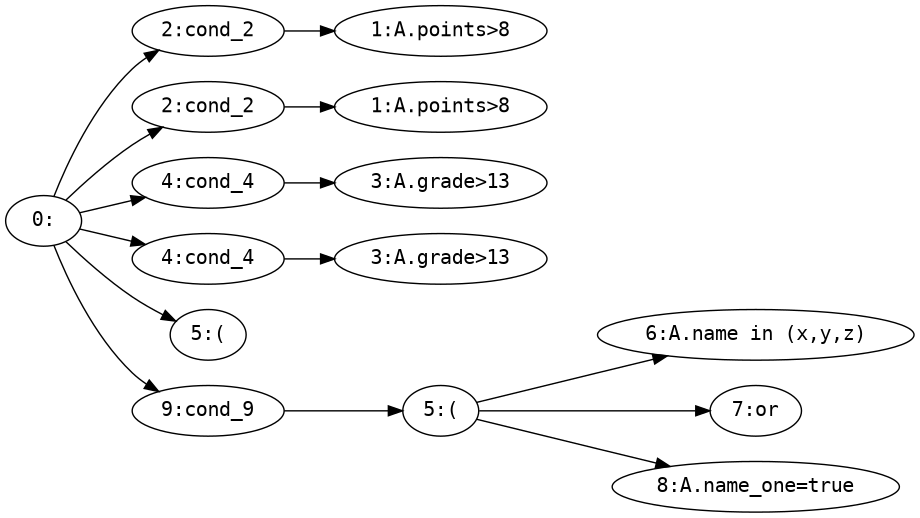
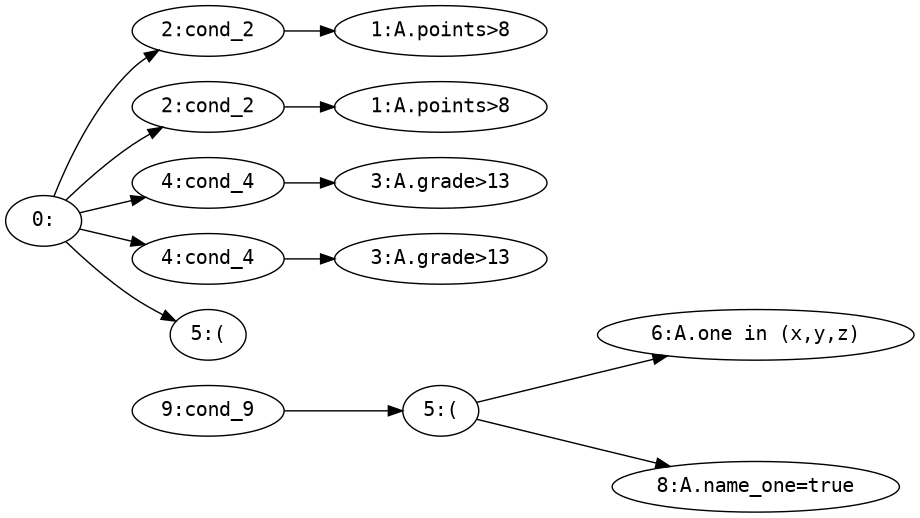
(91, 321) -> none
(756, 335) -> (756, 335)
(756, 411) -> none
